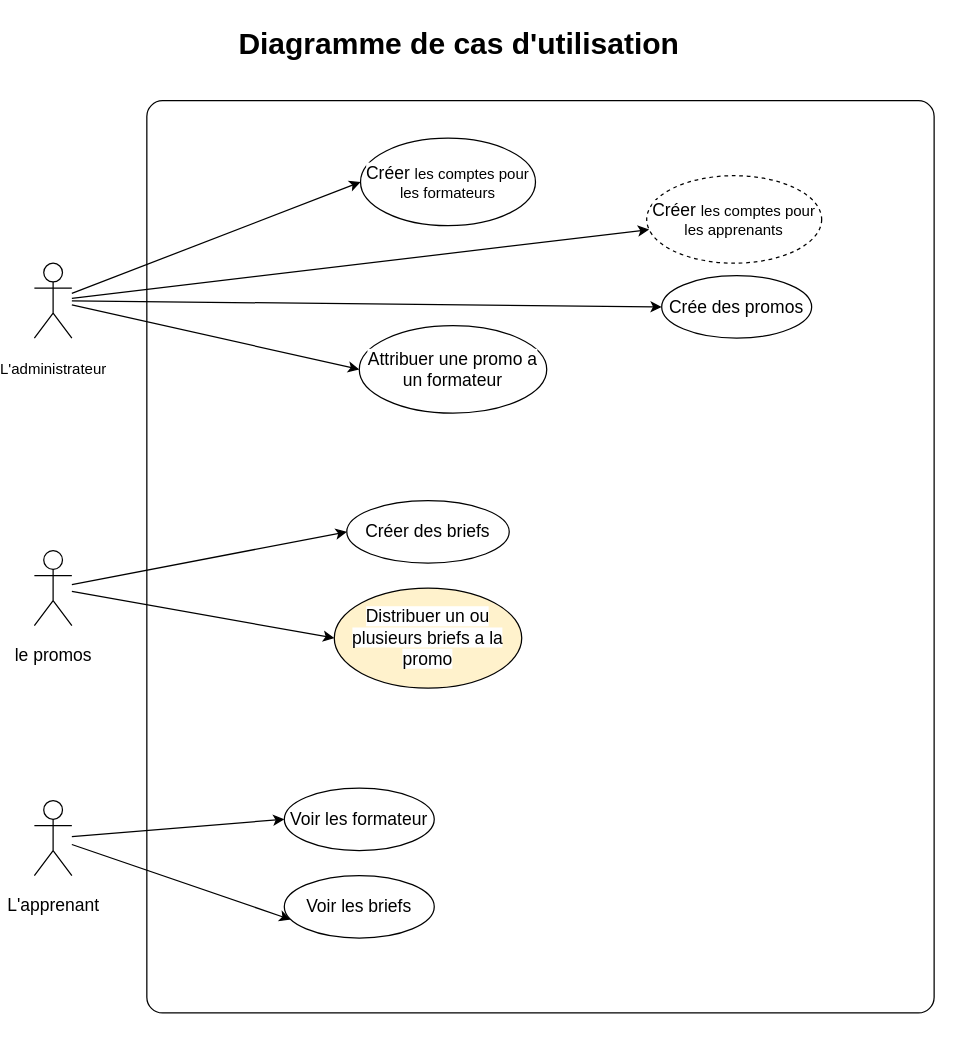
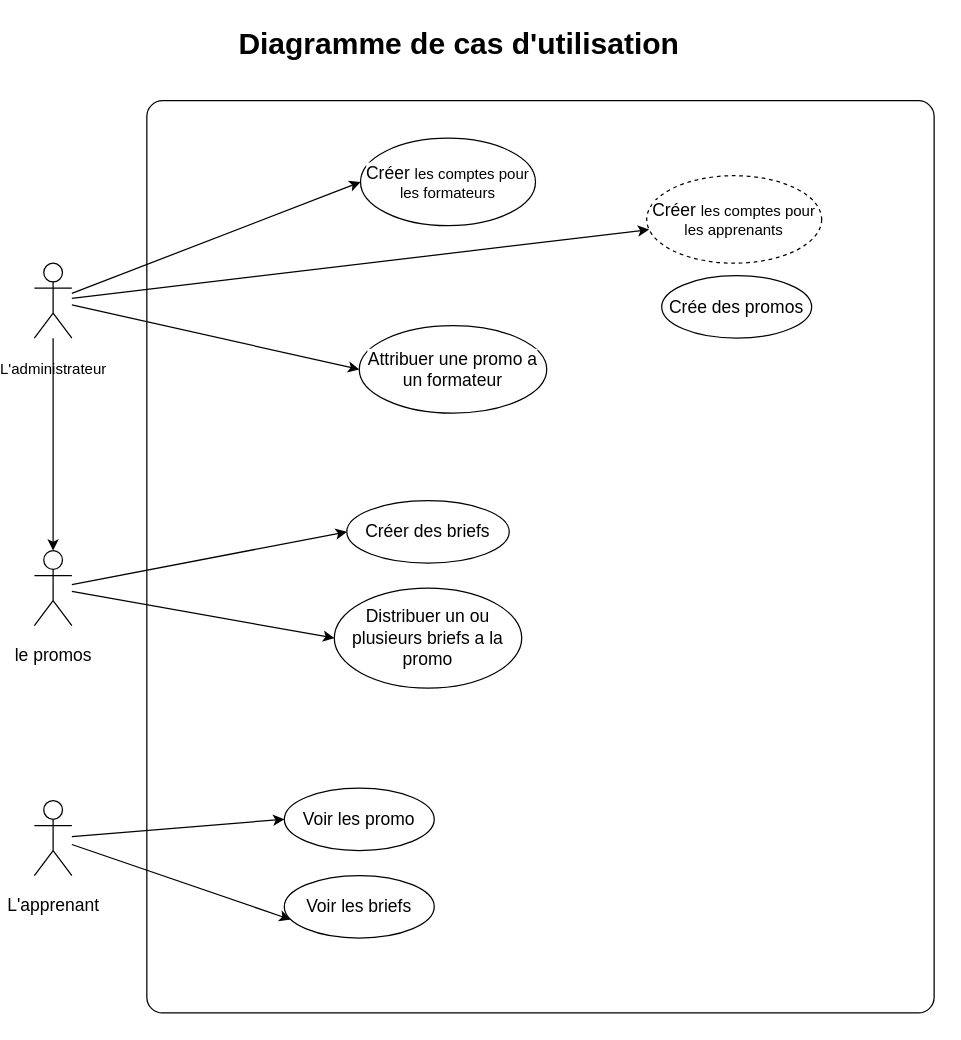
(363, 304) -> (53, 440)
(428, 638) -> (428, 638)
(359, 819) -> (359, 819)
